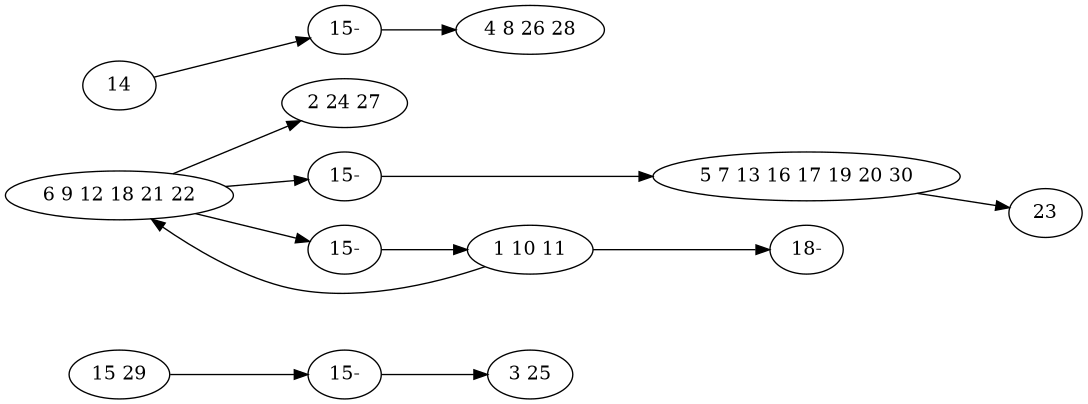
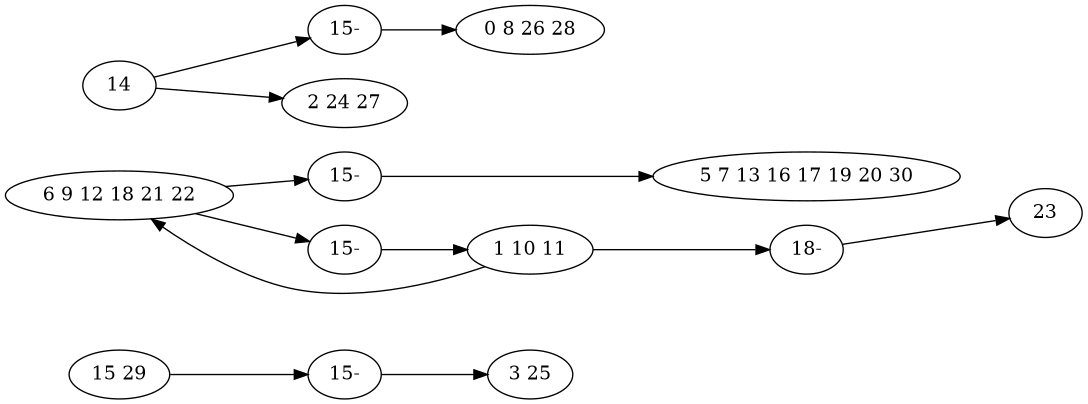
(530, 30) -> (530, 30)
(230, 150) -> (213, 93)
(957, 199) -> (919, 232)
